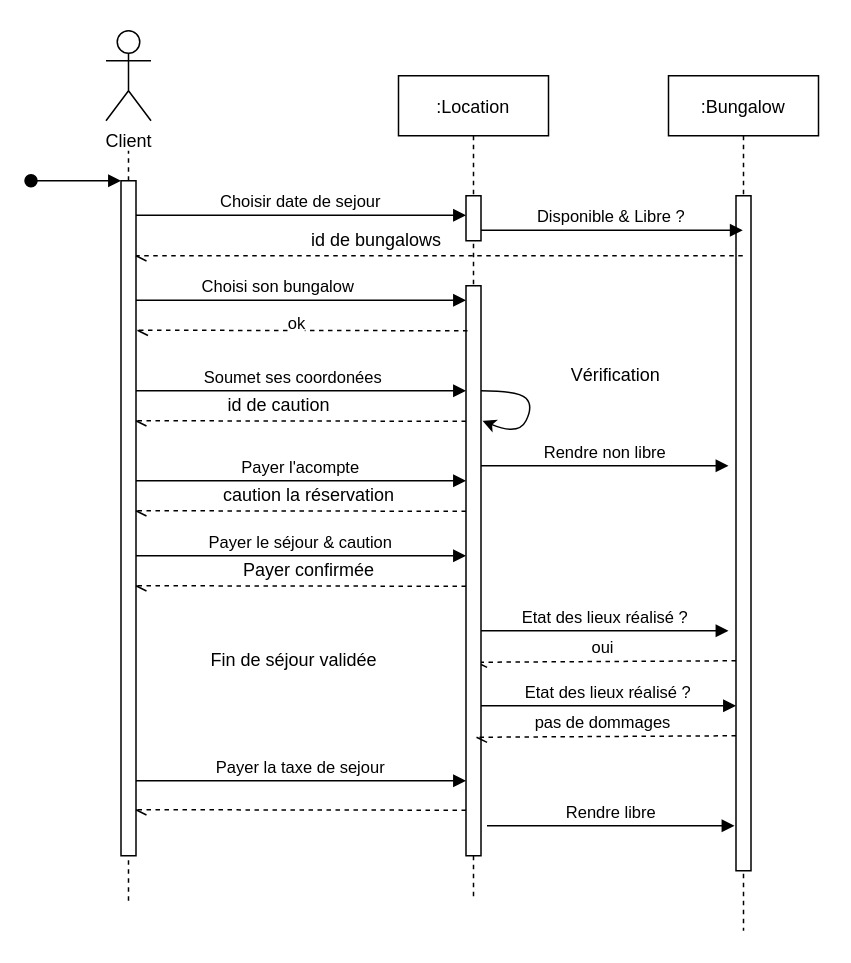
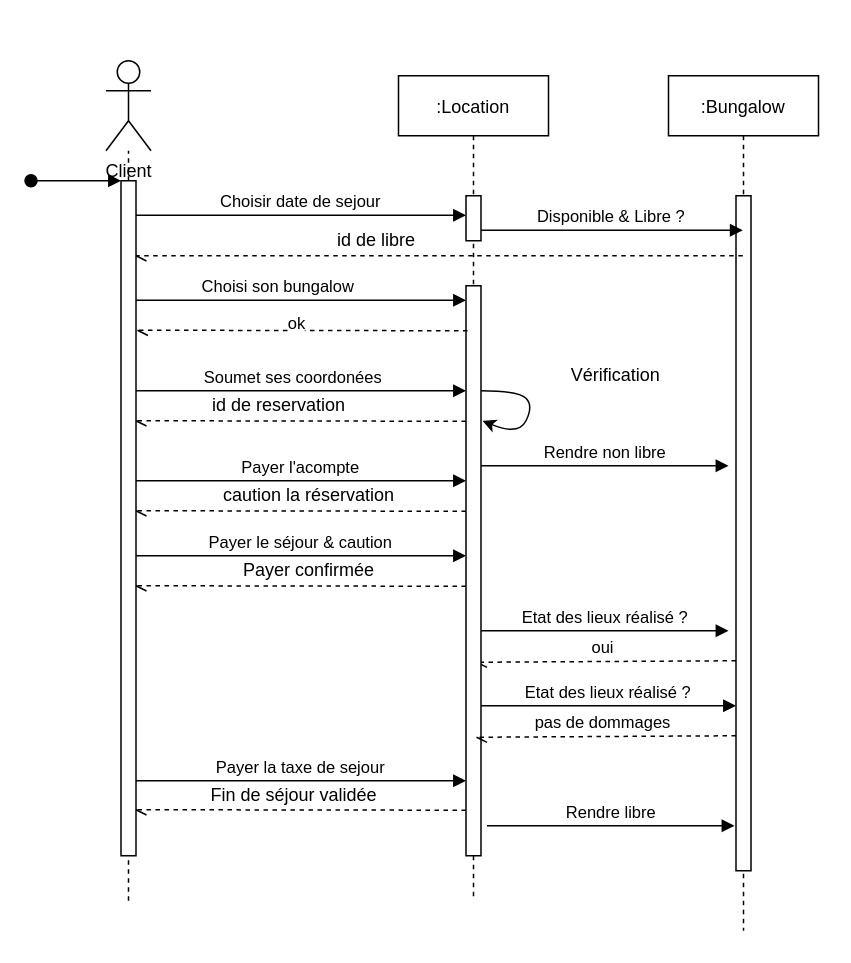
(128, 76) -> (128, 106)
(377, 241) -> (377, 241)
(279, 406) -> (279, 406)
(293, 661) -> (293, 796)
